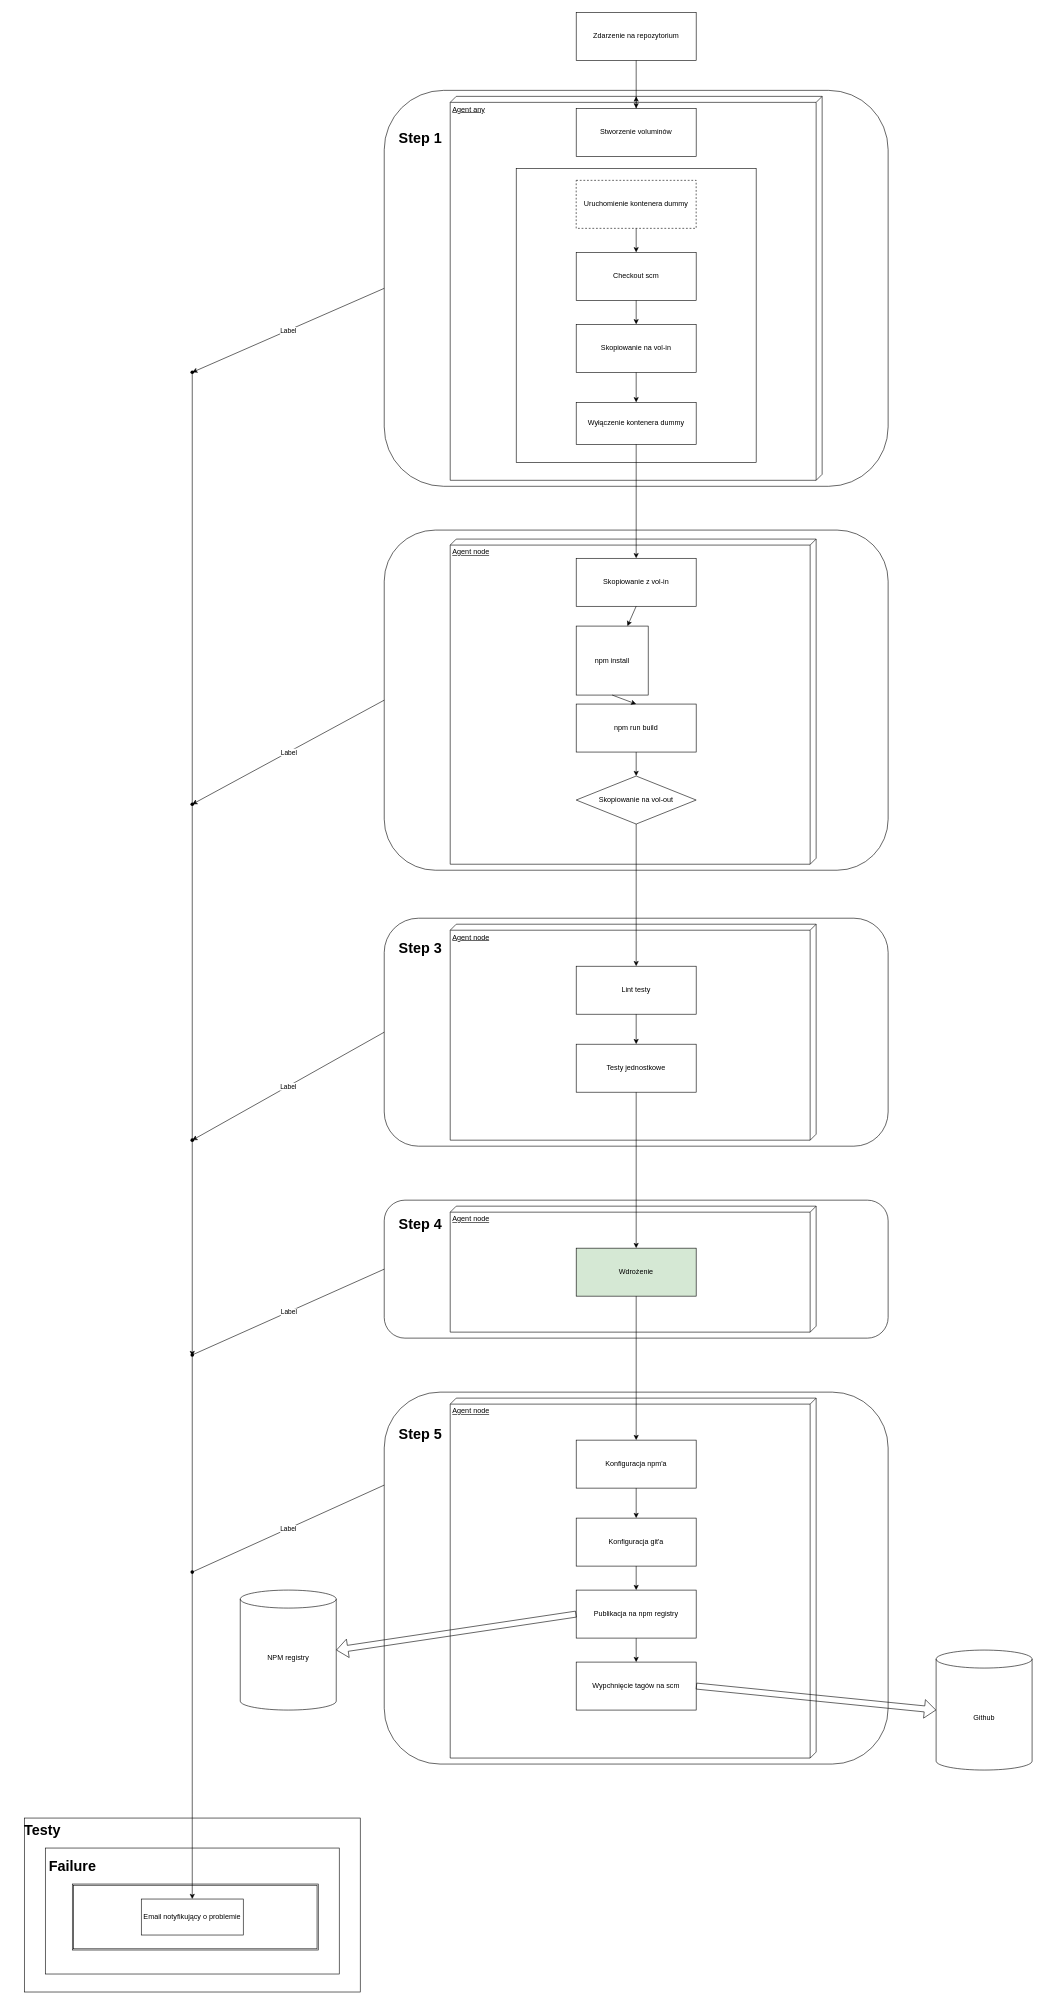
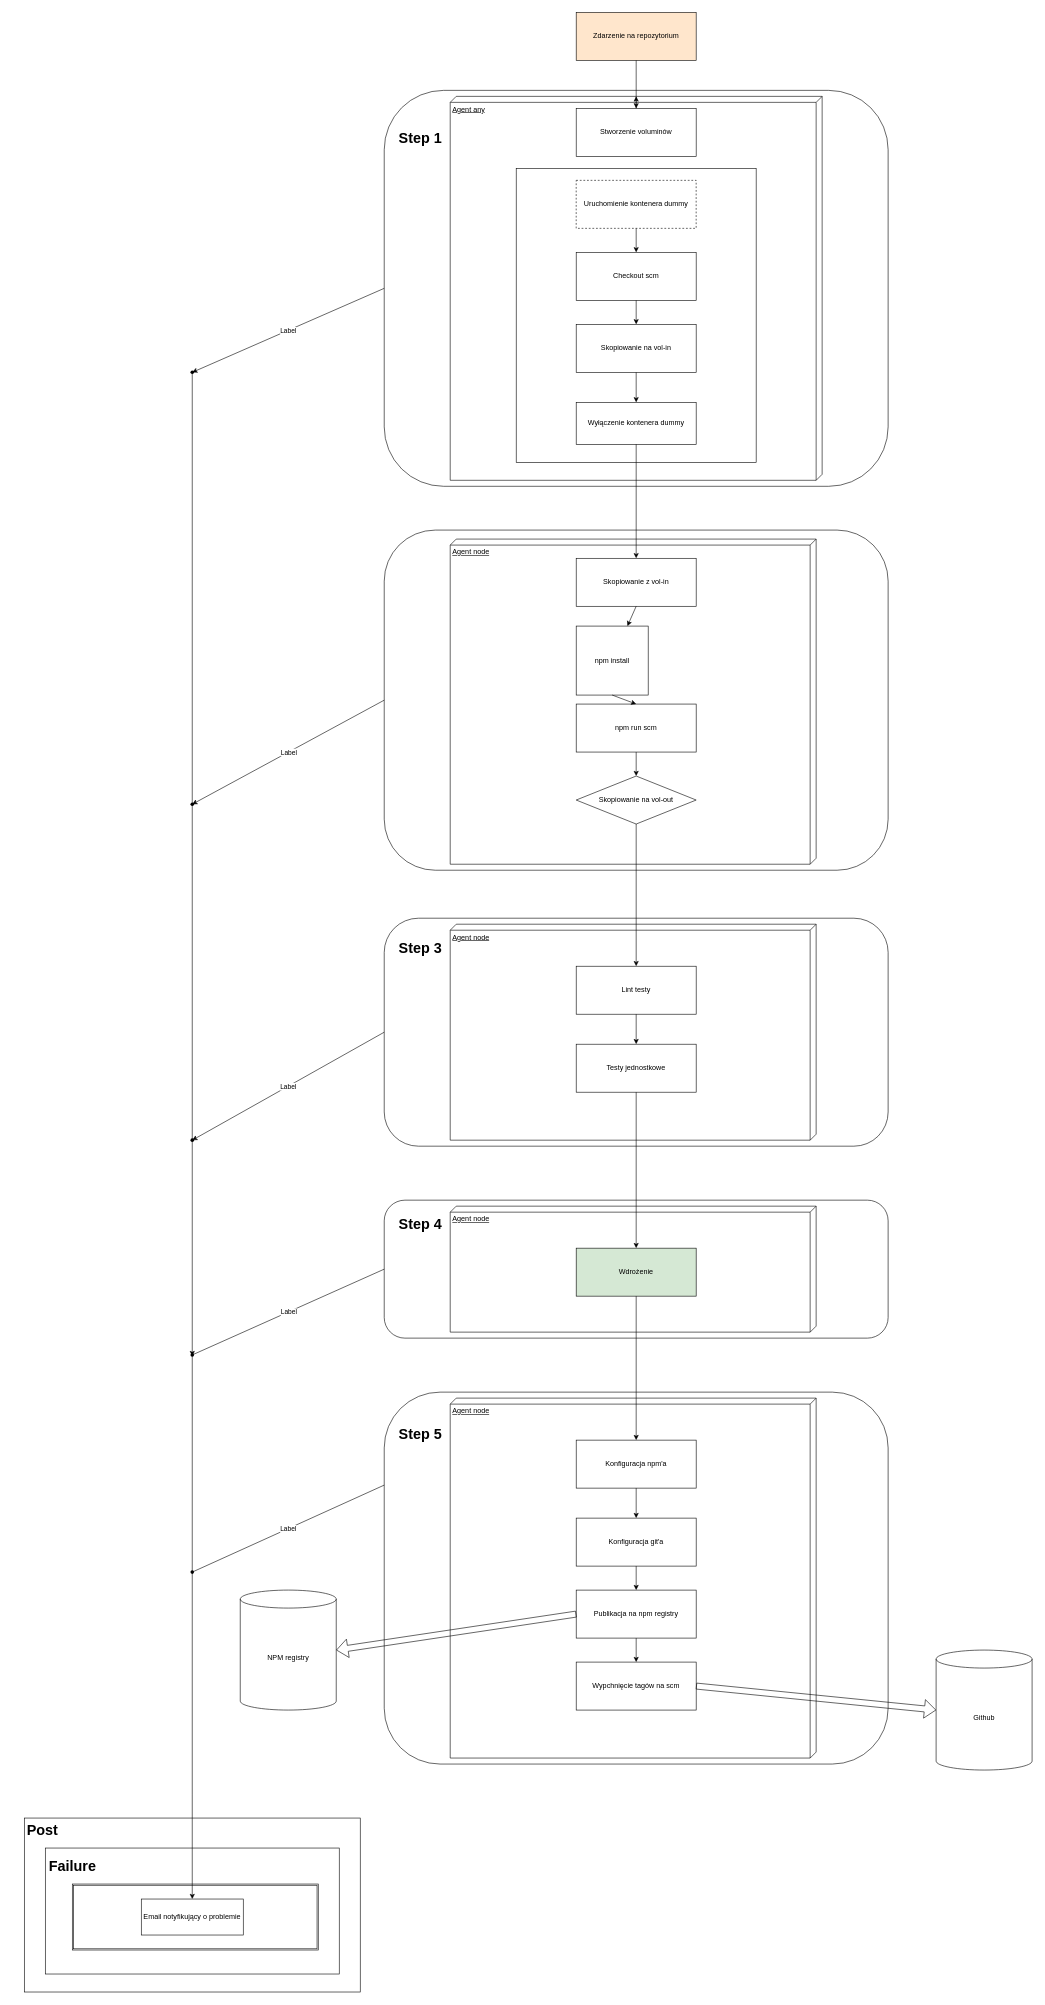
(636, 36) -> (636, 36)
(636, 728) -> (636, 728)
(43, 1830) -> (43, 1830)
